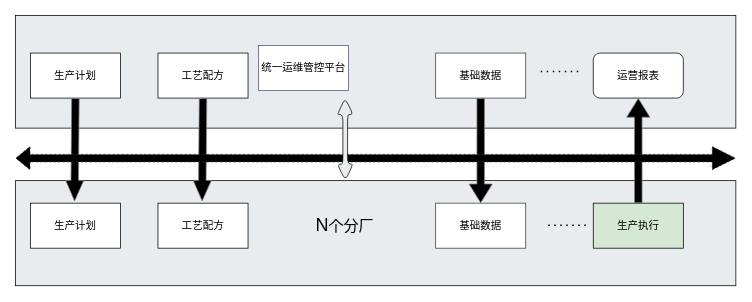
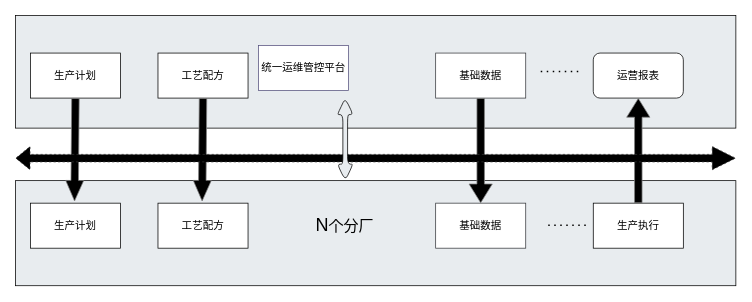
(638, 225) -> (638, 225)
